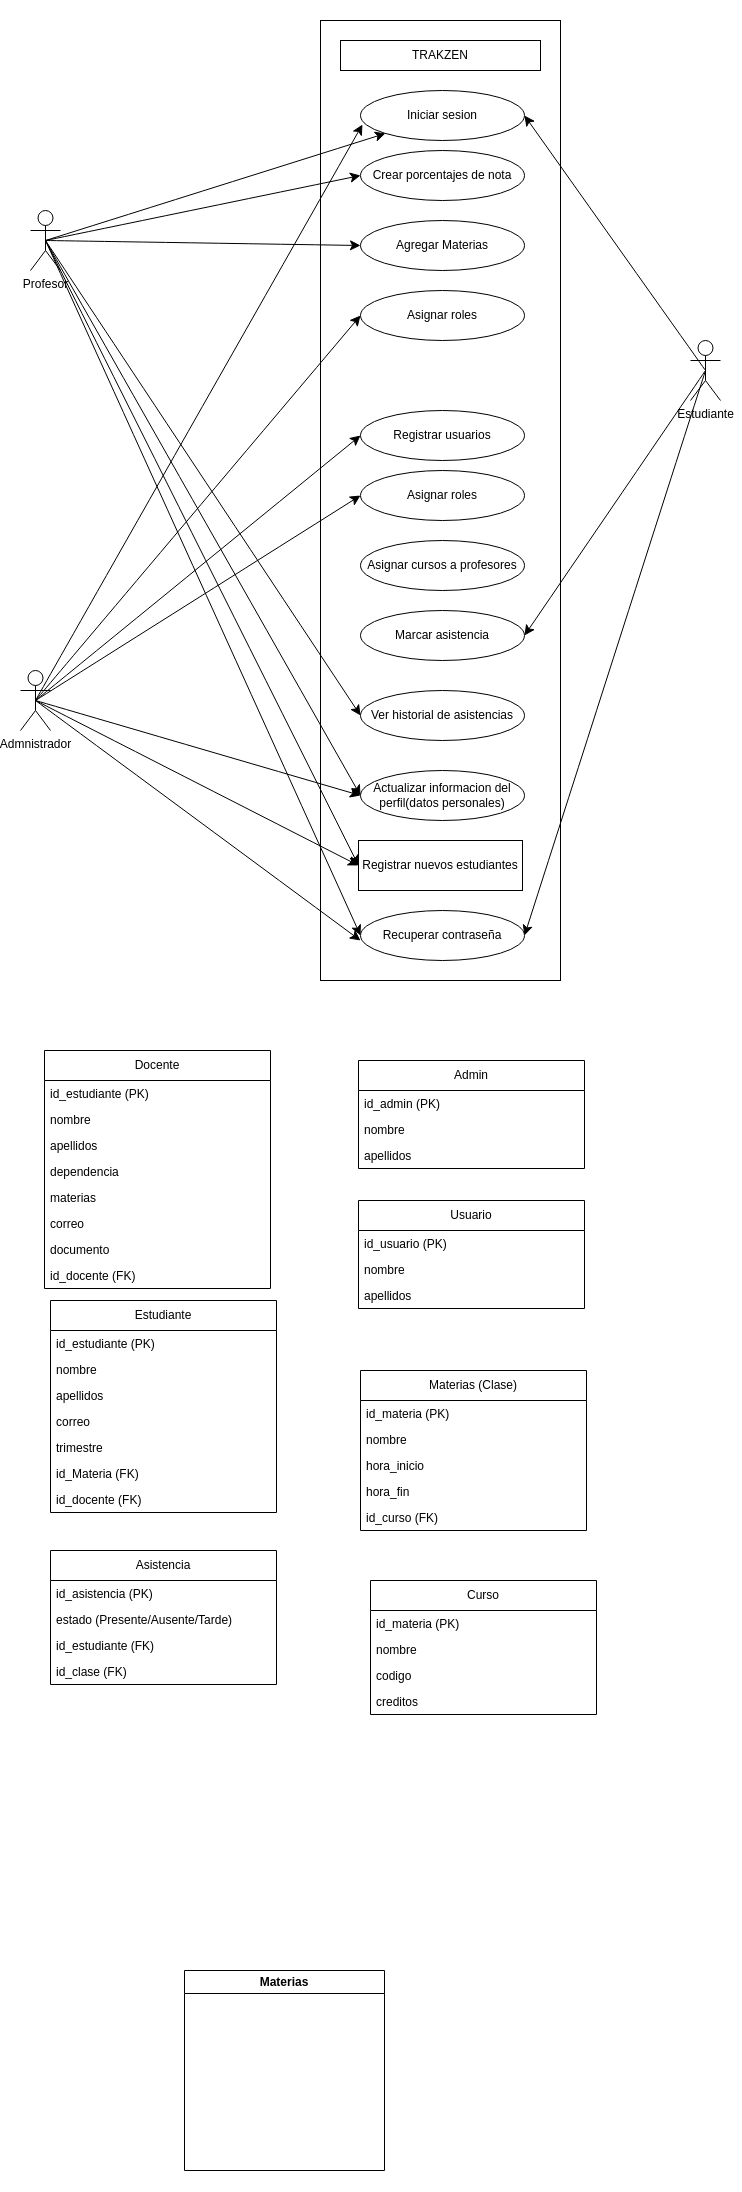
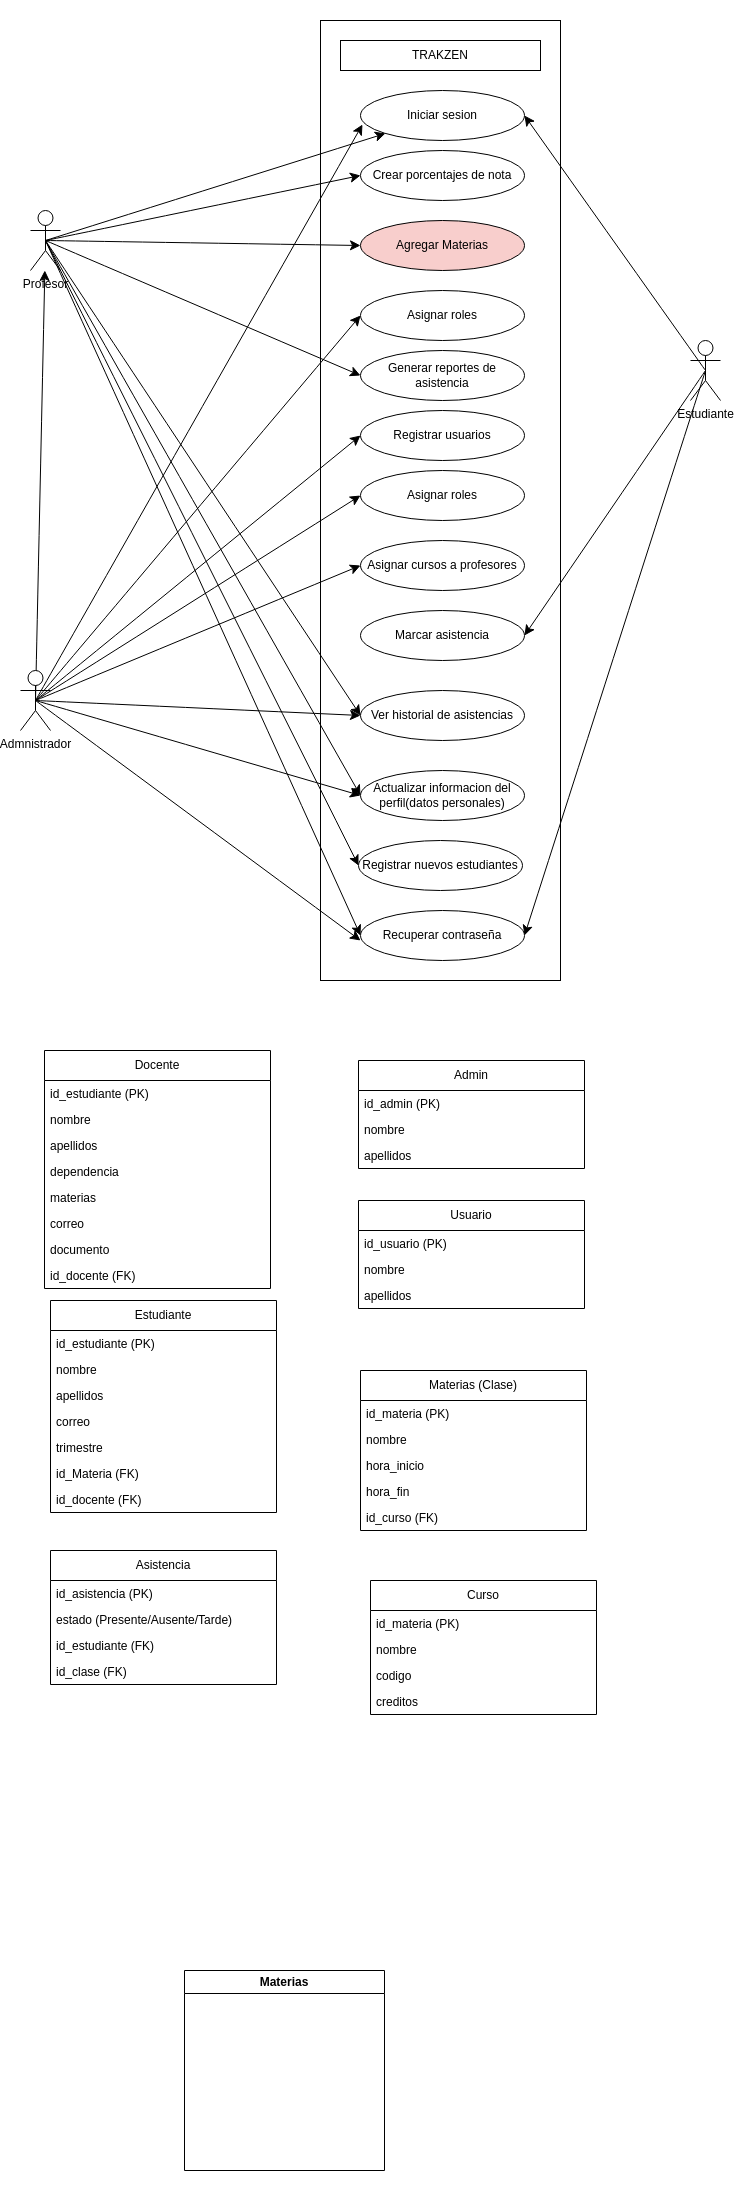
(443, 246) -> (443, 246)
none -> (204, 308)
none -> (443, 376)
none -> (201, 632)
none -> (199, 708)
(200, 785) -> (40, 475)
(441, 866) -> (441, 866)
